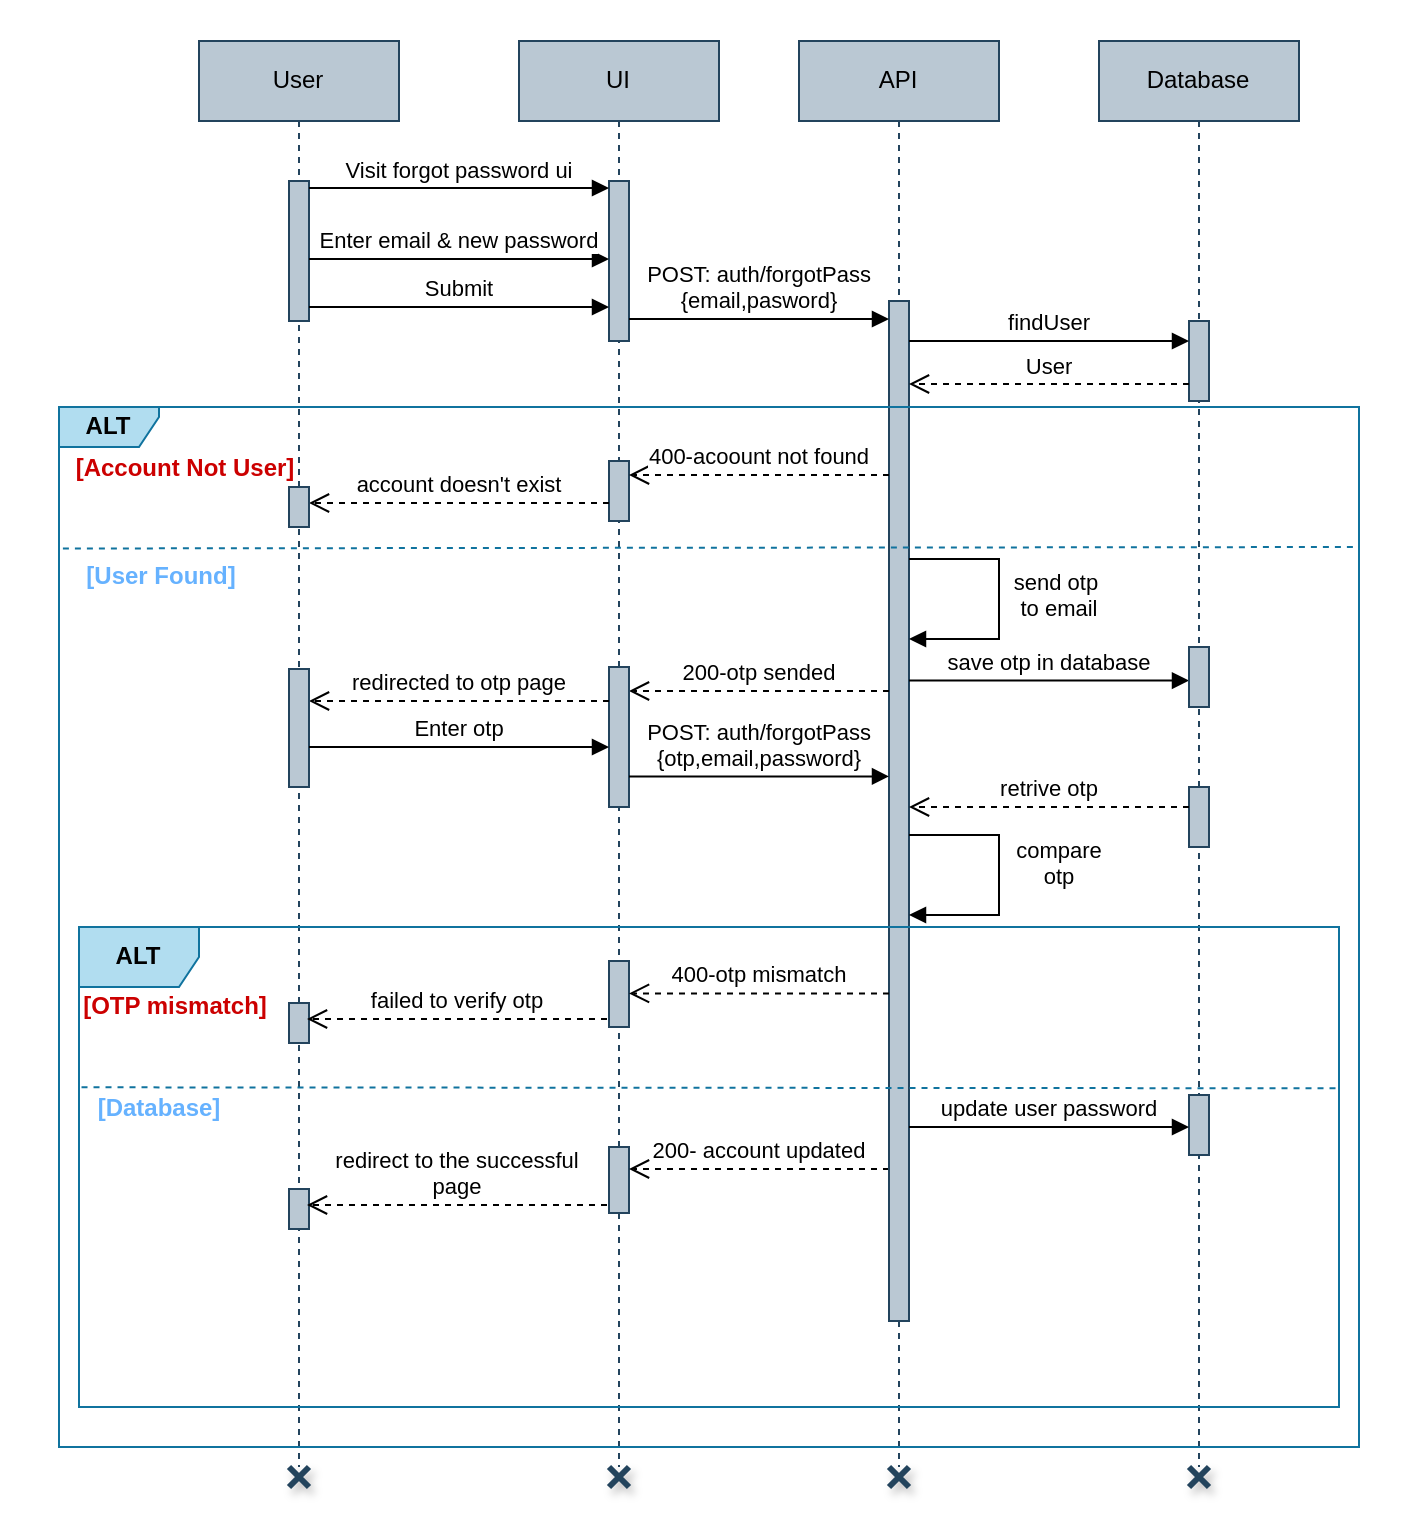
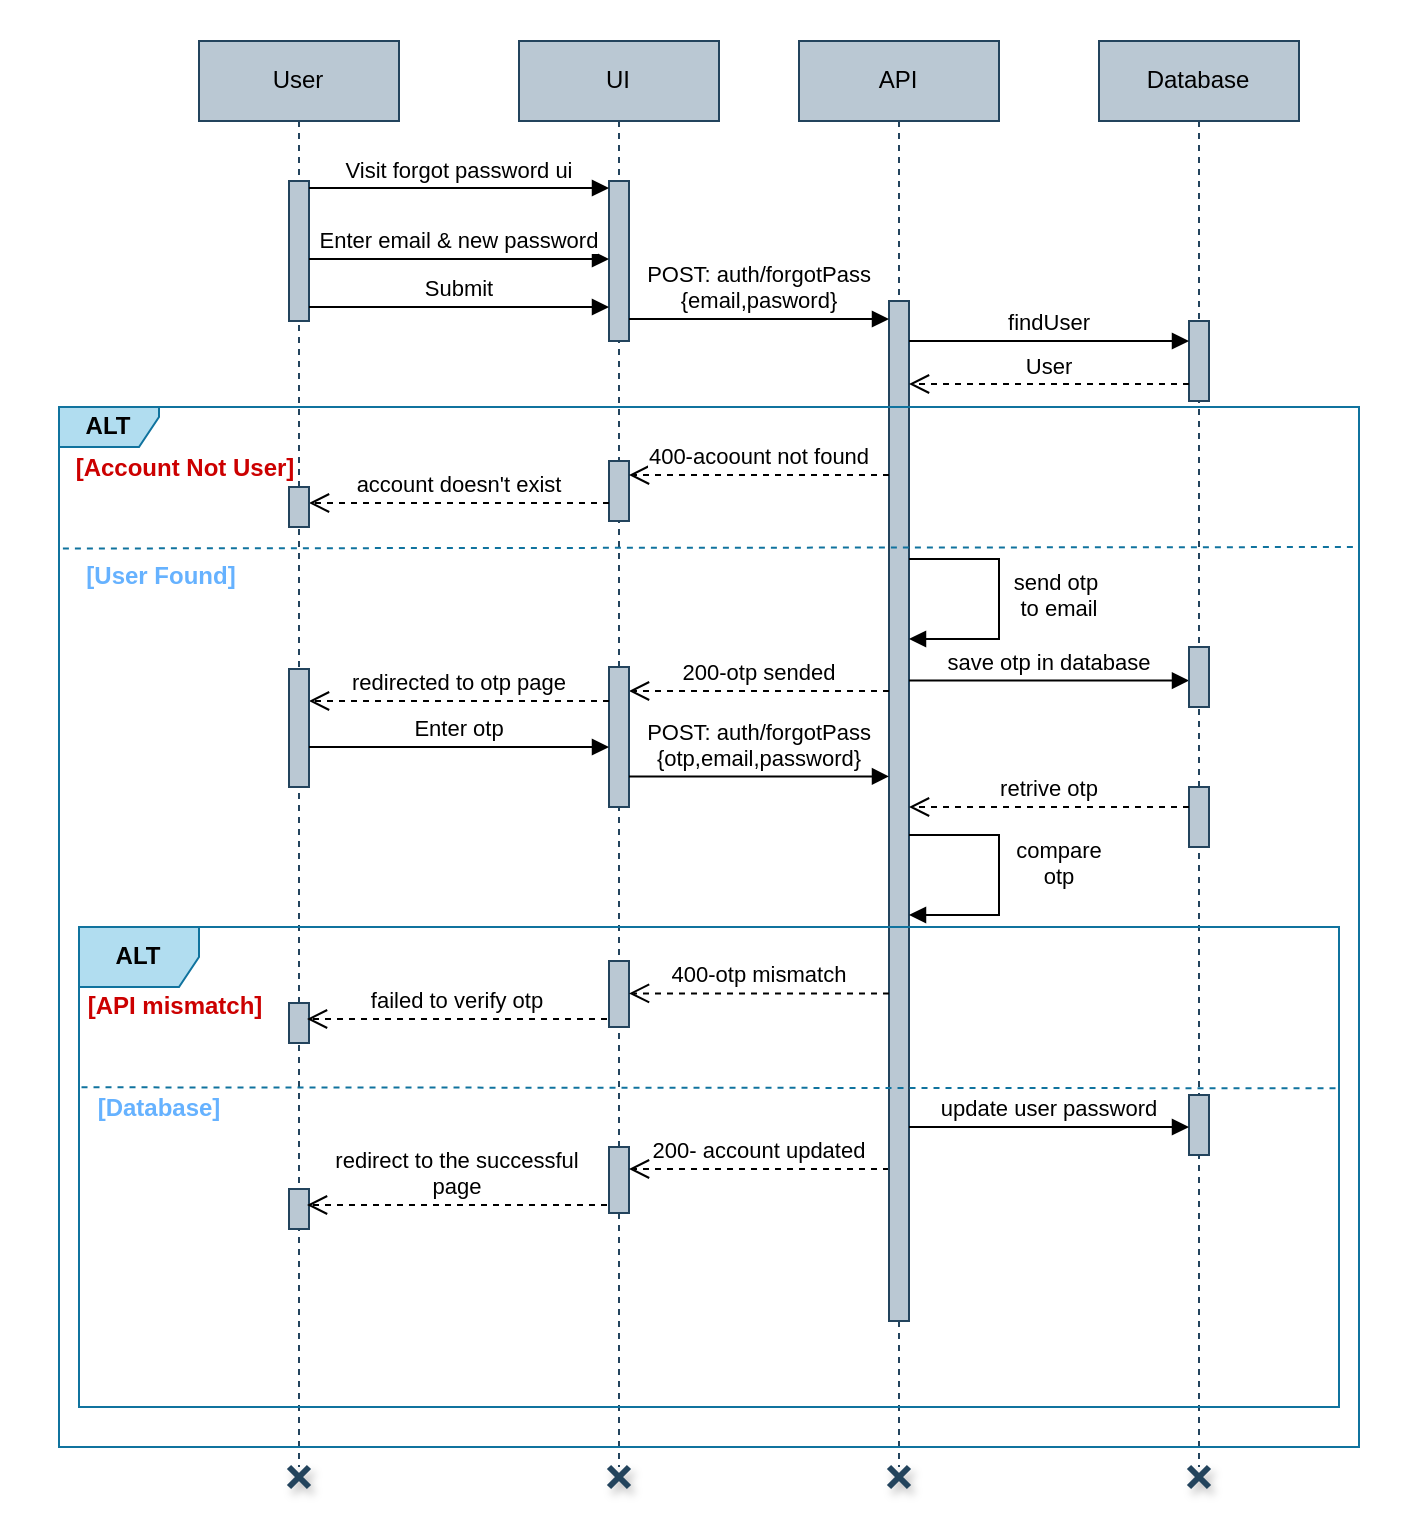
(176, 1007) -> (176, 1007)
